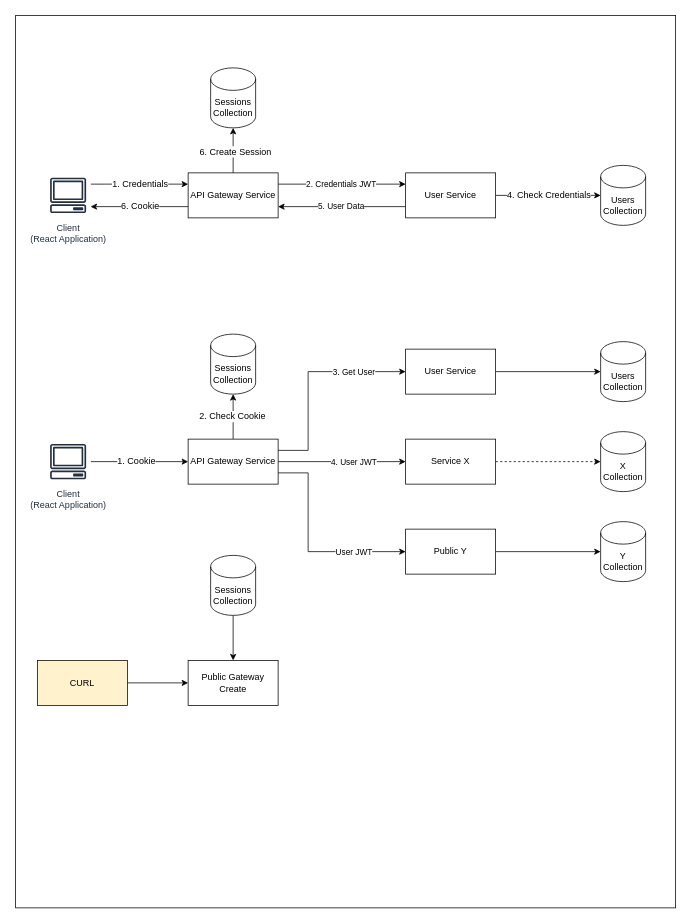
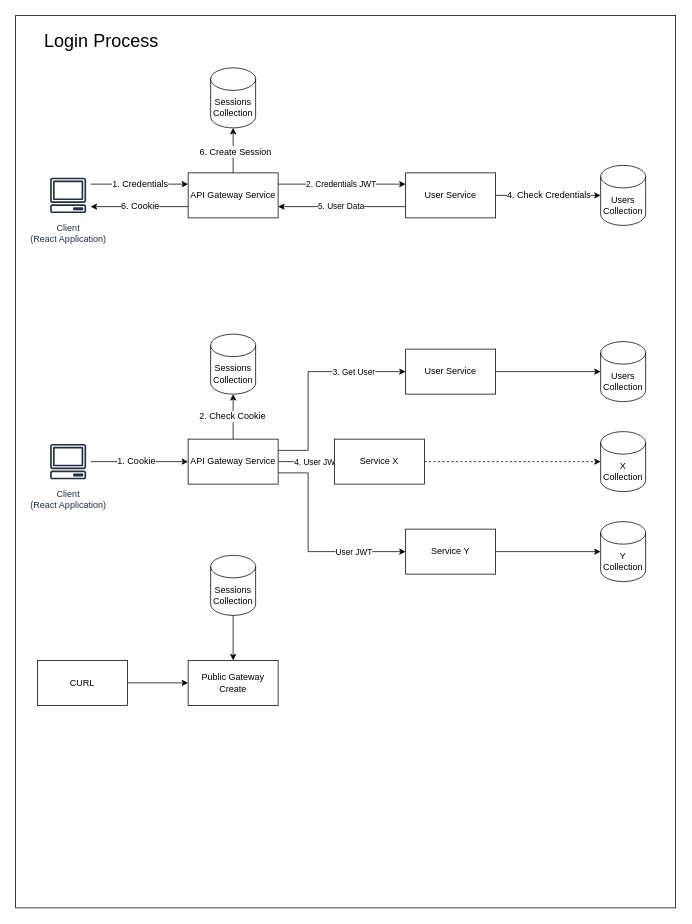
none -> (101, 42)
(450, 462) -> (379, 462)
(450, 552) -> (450, 552)
(82, 683) -> (82, 683)
